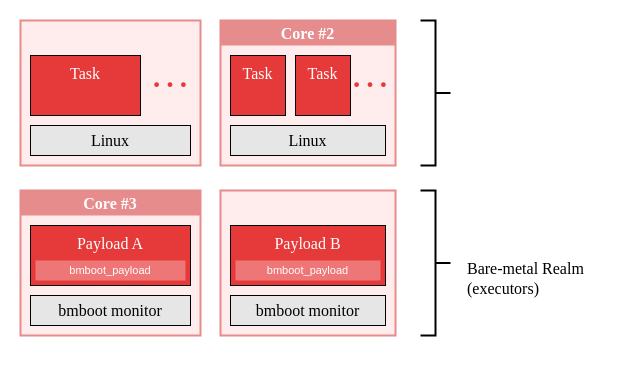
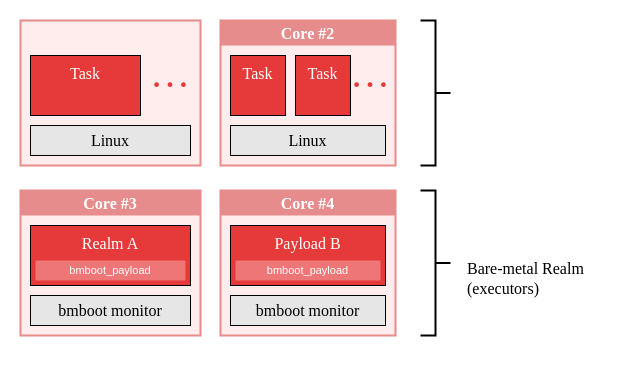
none -> (308, 203)
(111, 244) -> (111, 244)
